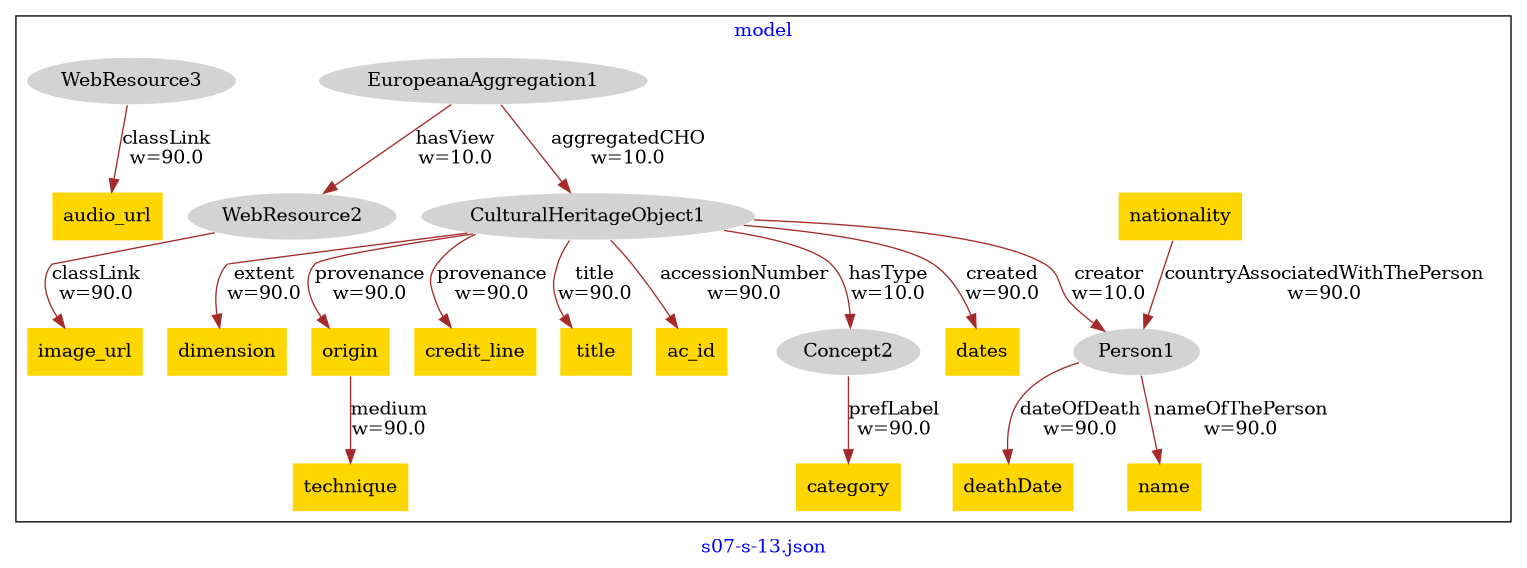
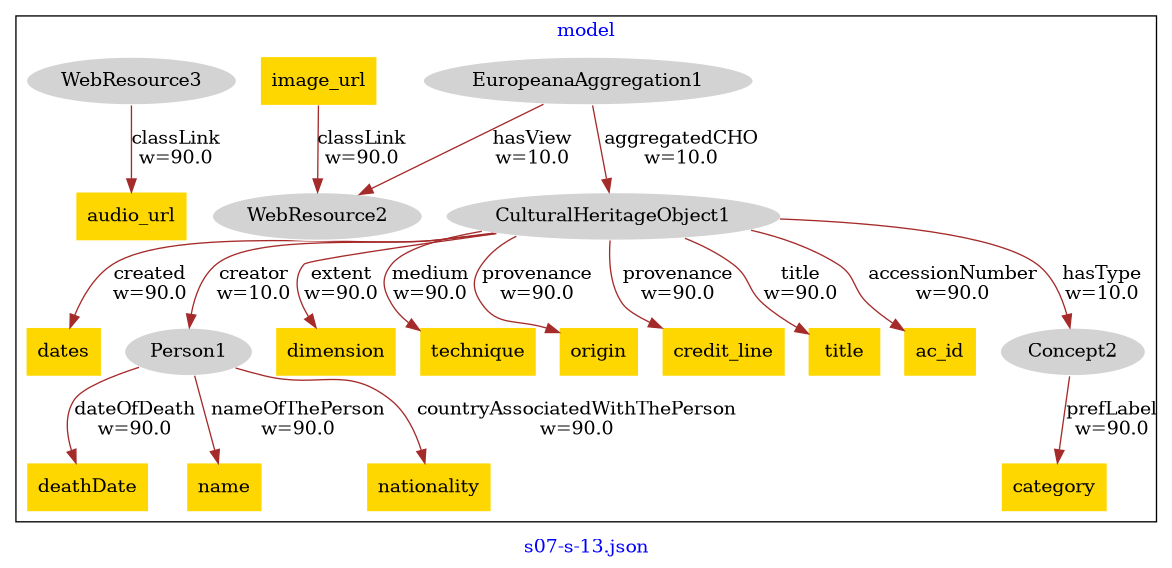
(106, 254) -> (318, 142)
(1161, 278) -> (345, 380)
(351, 413) -> (403, 255)
